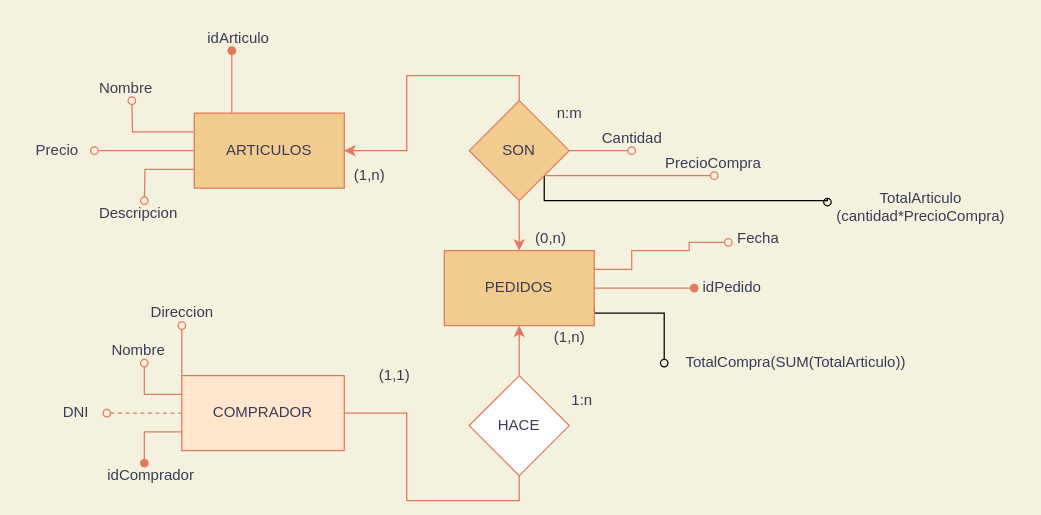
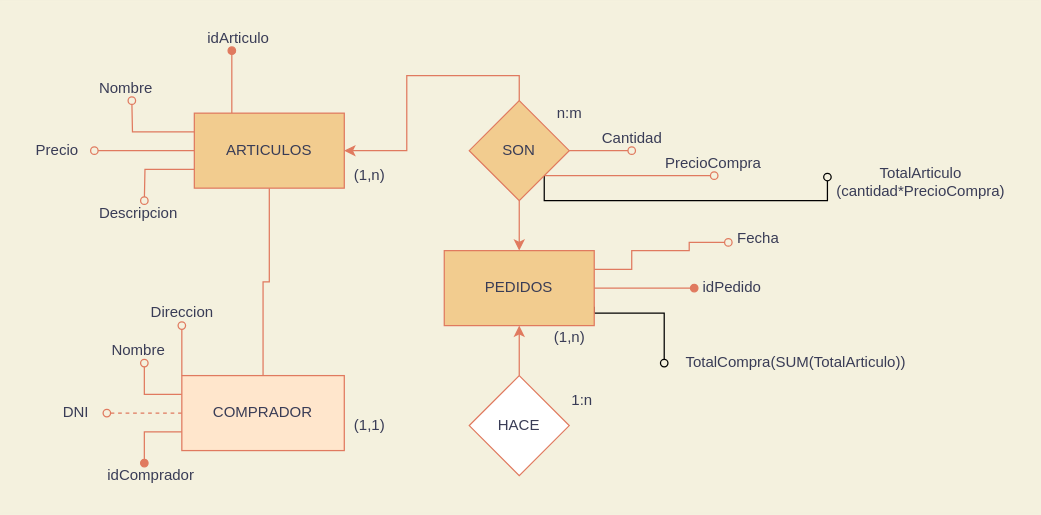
(921, 207) -> (921, 182)
(551, 238) -> none
(394, 376) -> (369, 426)
(407, 495) -> (266, 282)
